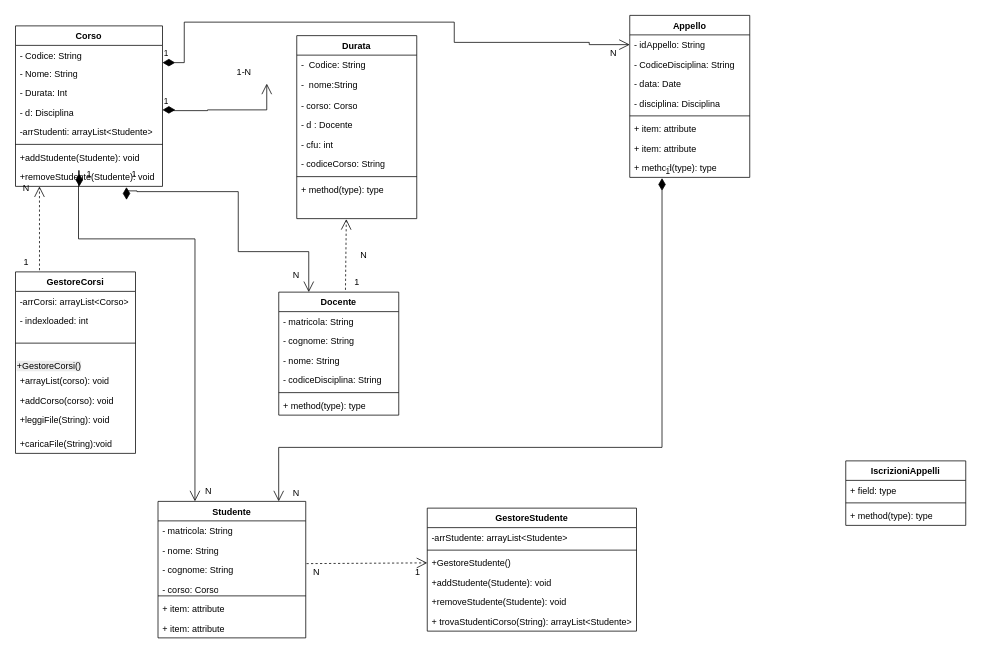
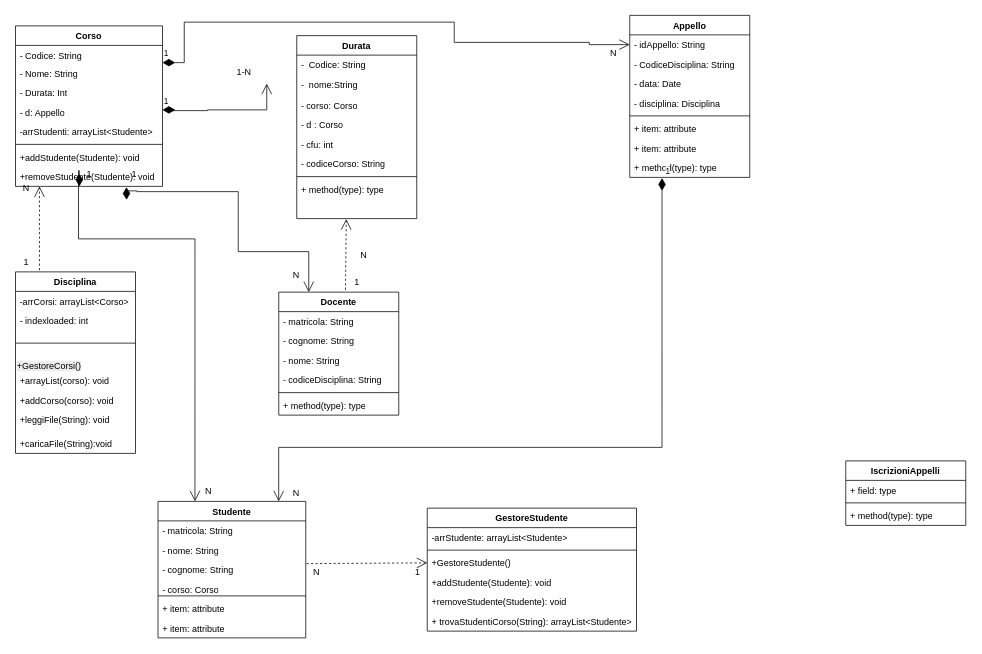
(49, 113) -> (44, 113)
(329, 126) -> (324, 126)
(75, 283) -> (75, 283)
